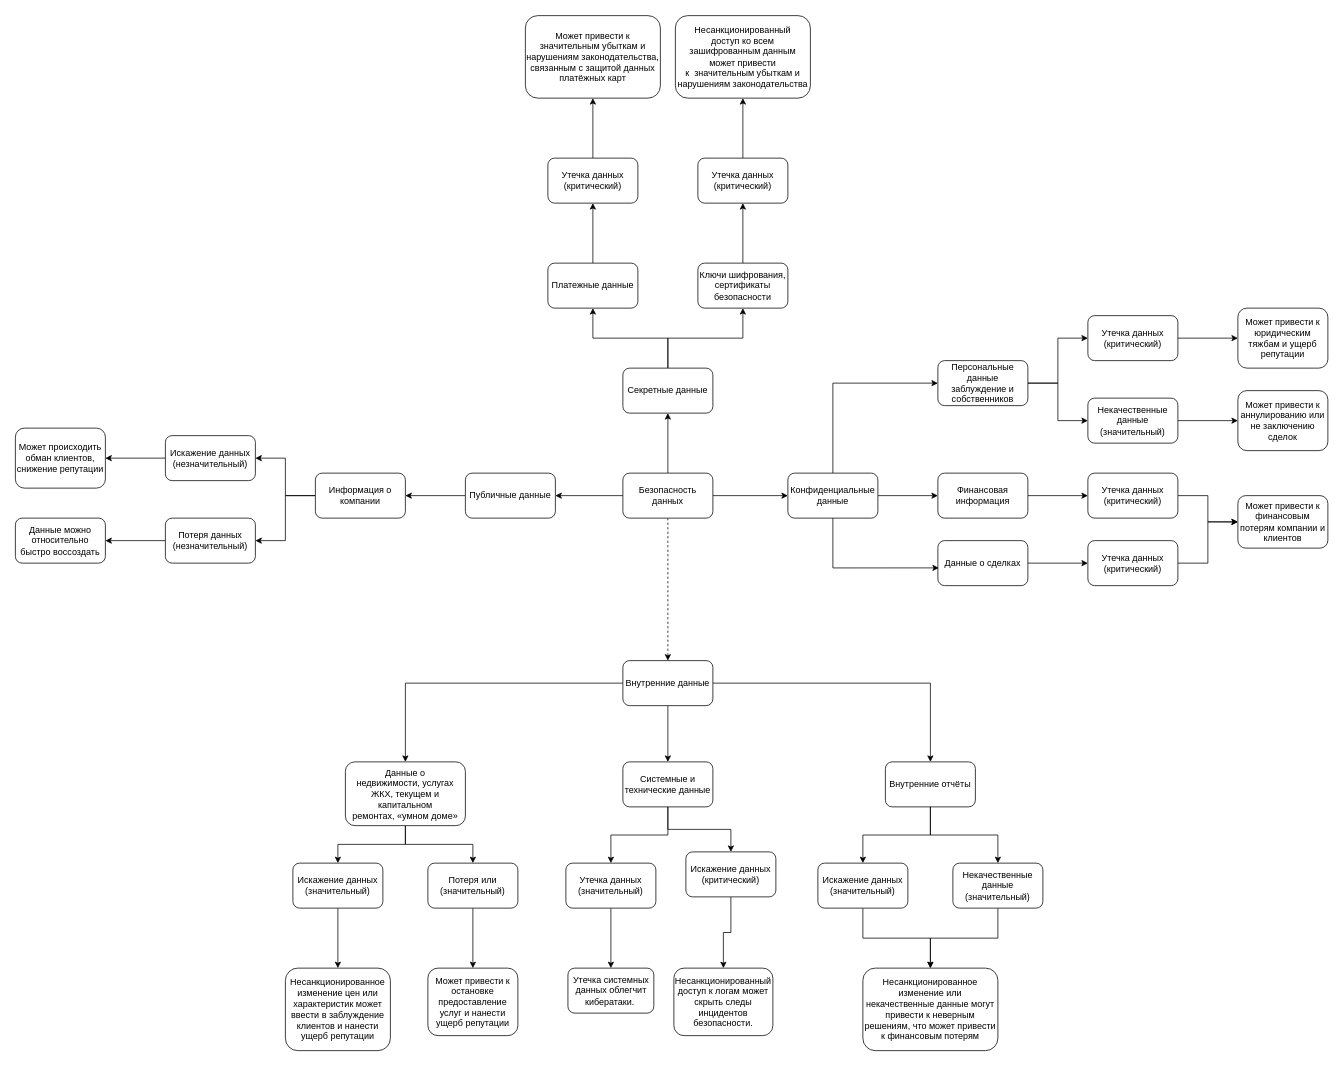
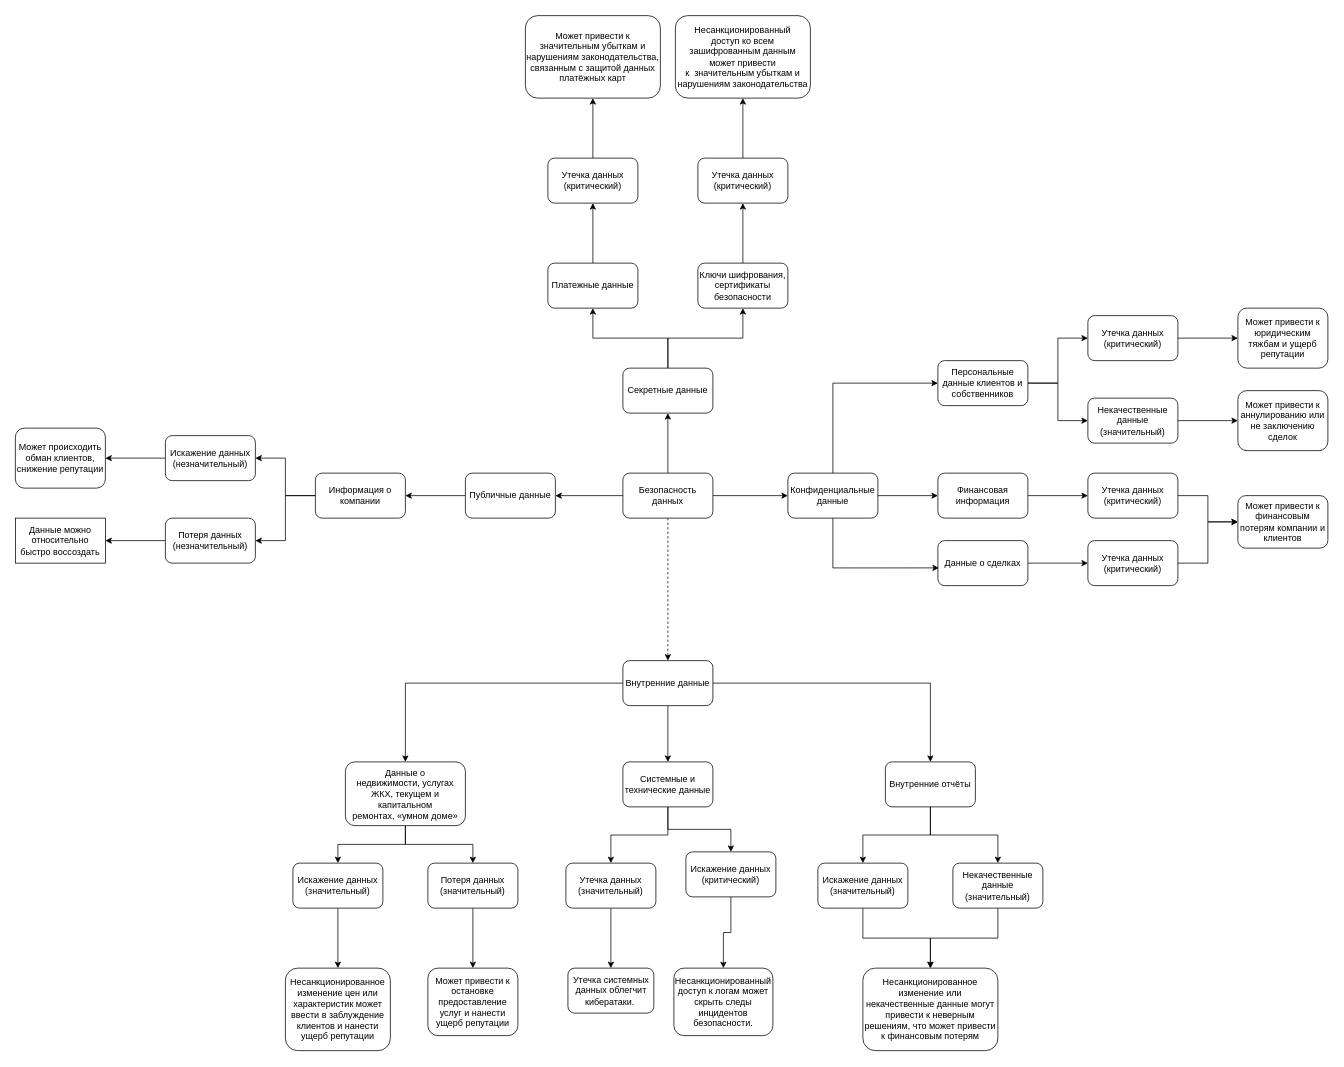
(983, 383) -> (983, 383)
(60, 540) -> (60, 540)
(473, 885) -> (473, 885)
